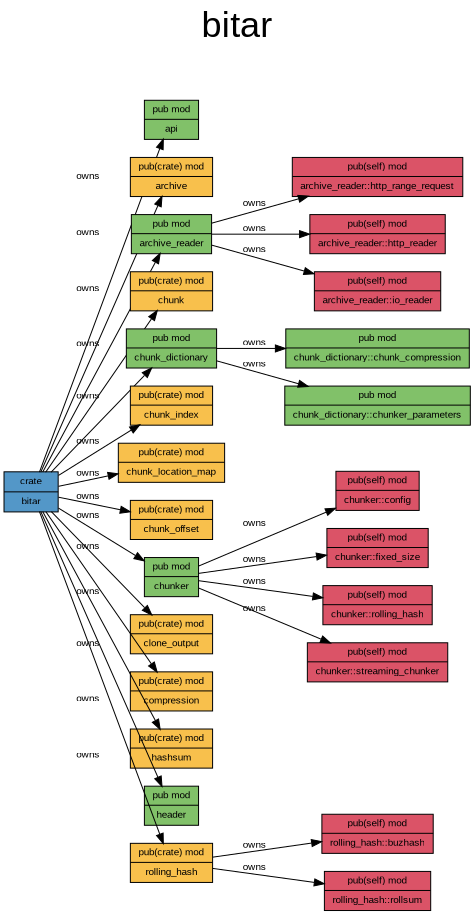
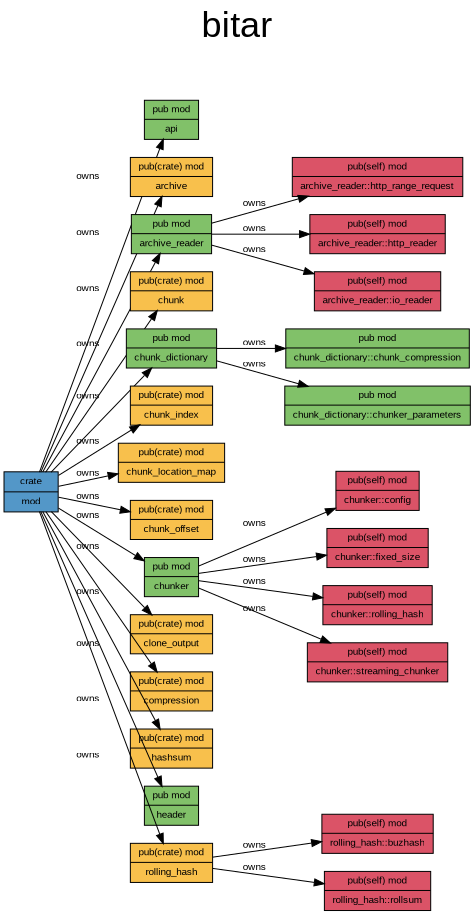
(31, 501) -> (31, 501)
